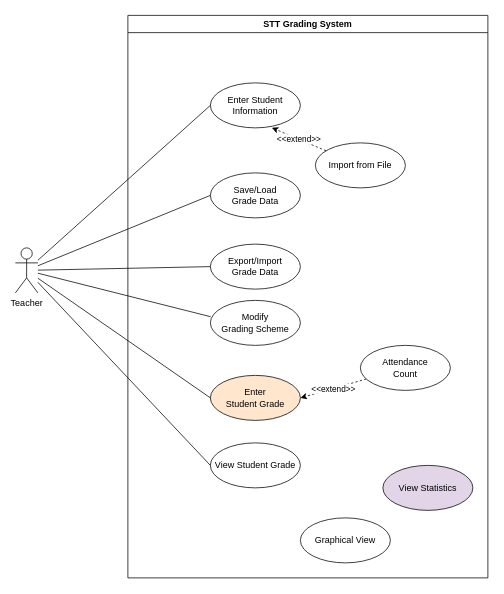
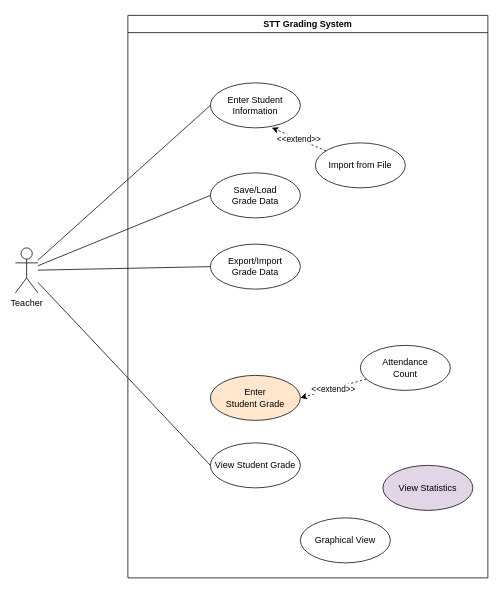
(124, 295) -> none
(255, 323) -> none
(124, 338) -> none
